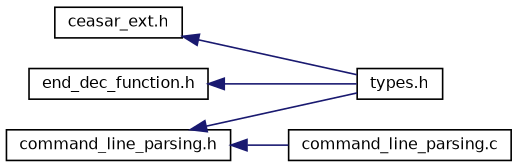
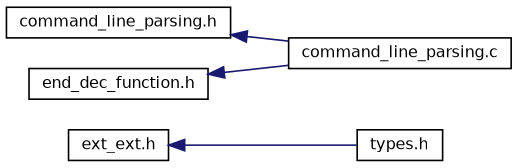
(119, 23) -> (119, 145)
(291, 84) -> (256, 69)
(282, 110) -> none
